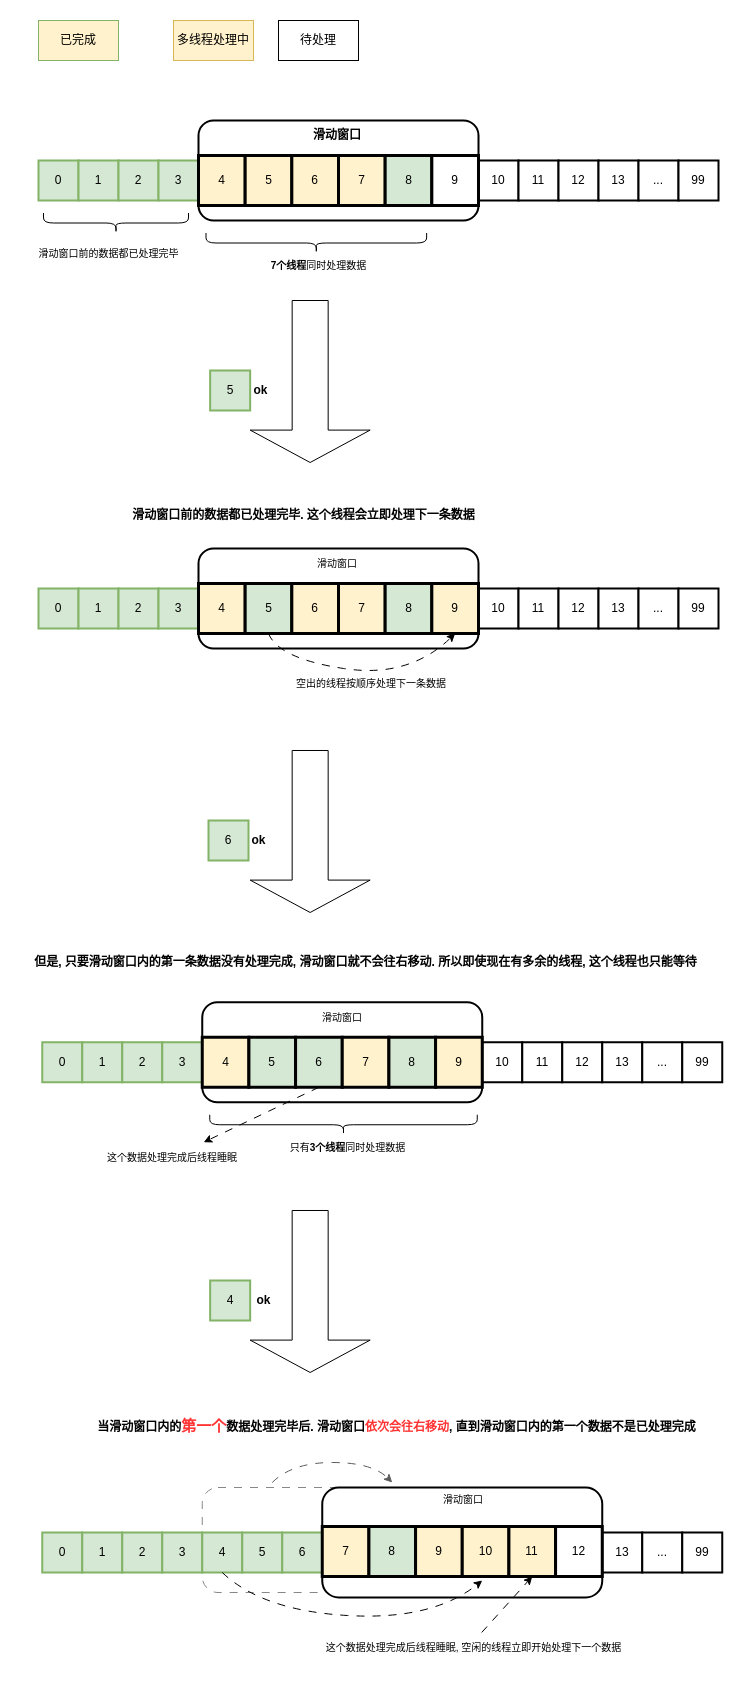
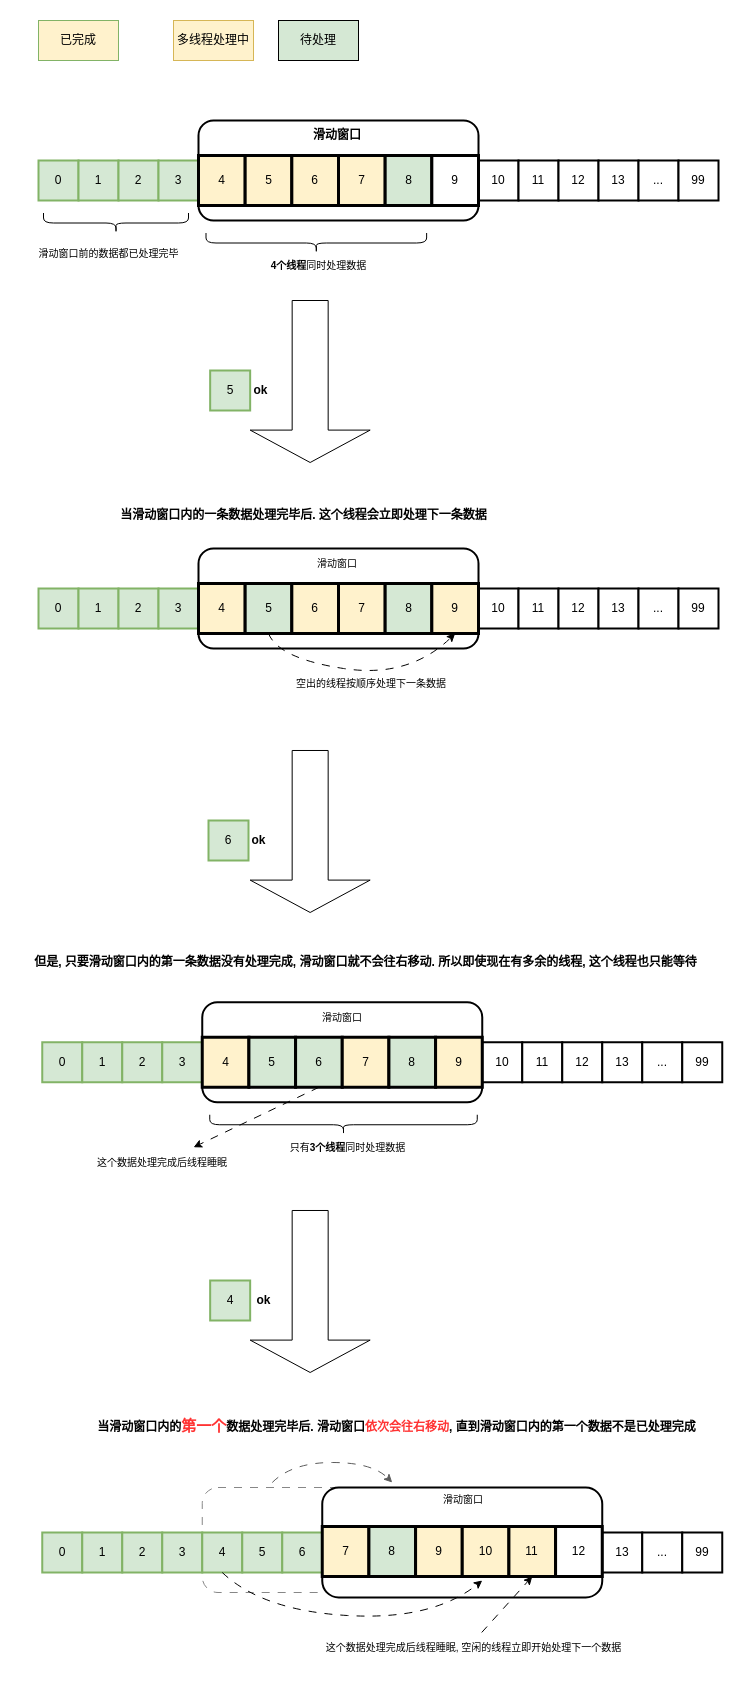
(319, 41) -> (319, 41)
(319, 266) -> (319, 266)
(304, 516) -> (304, 516)
(172, 1157) -> (162, 1162)
